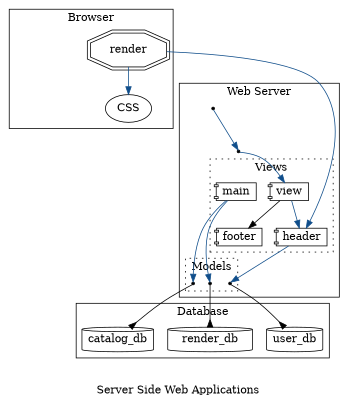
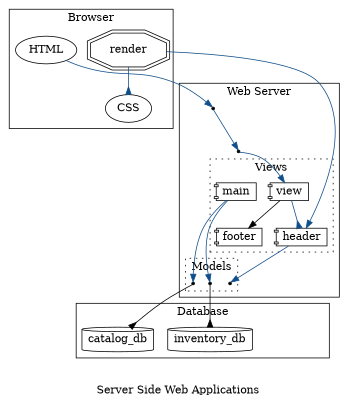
none -> (46, 50)
(128, 77) -> (128, 79)
(294, 211) -> (294, 211)
(210, 339) -> (210, 339)
(295, 339) -> none
